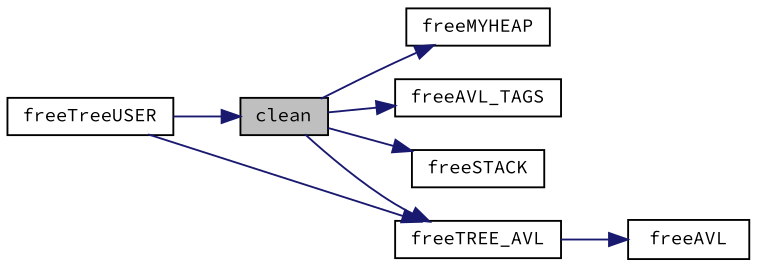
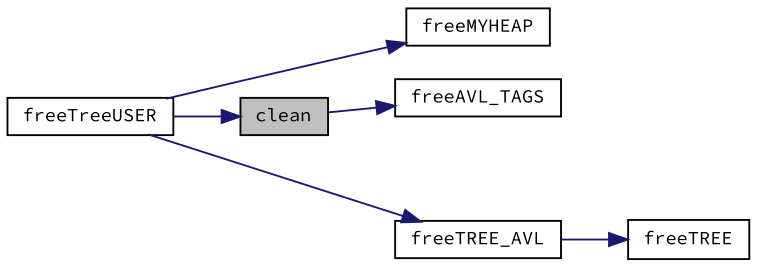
(368, 75) -> (277, 73)
(478, 169) -> none
(356, 177) -> none
(689, 240) -> (689, 240)
